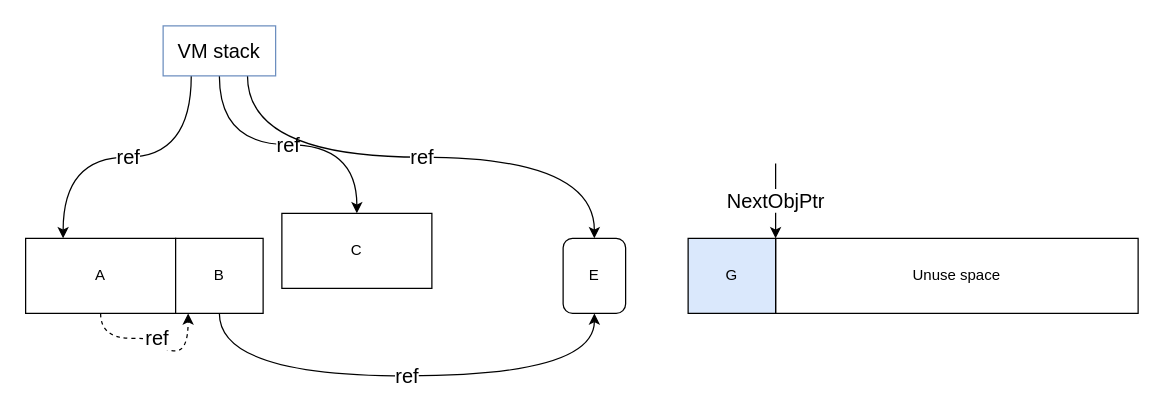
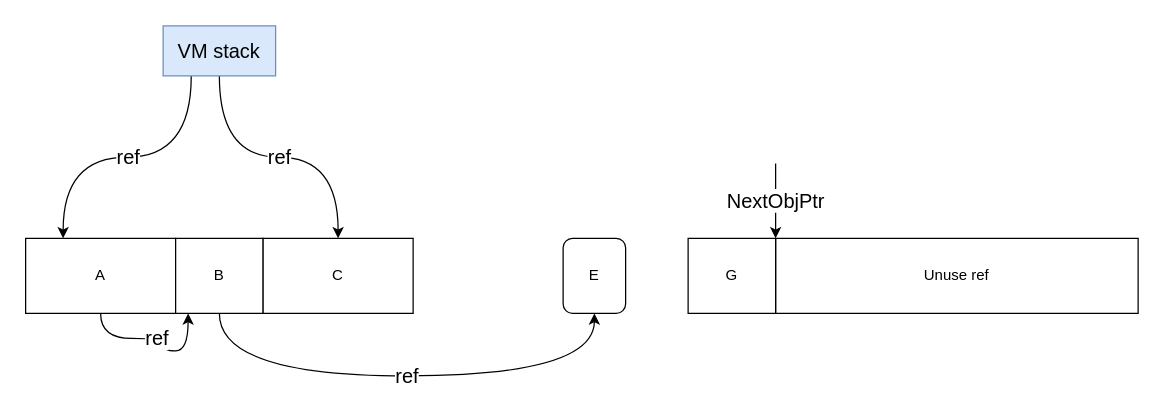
(219, 51) -> (219, 51)
(419, 157) -> none
(357, 251) -> (338, 276)
(732, 276) -> (732, 276)
(957, 276) -> (957, 276)
(117, 336) -> (117, 336)
